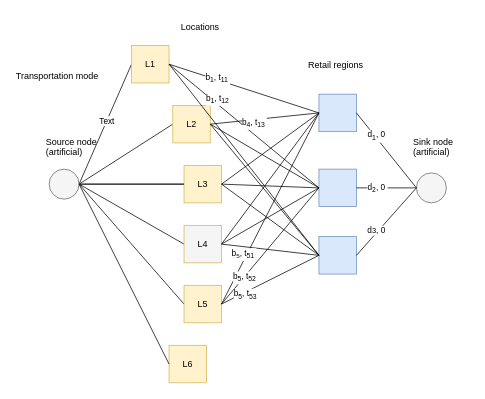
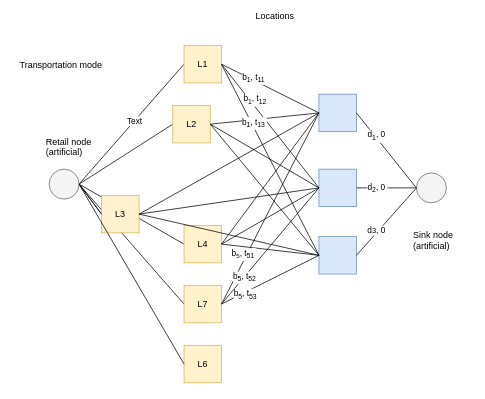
(231, 27) -> (306, 15)
(150, 64) -> (203, 64)
(338, 64) -> none
(57, 75) -> (60, 64)
(255, 123) -> (255, 123)
(72, 142) -> (70, 142)
(439, 147) -> (439, 240)
(203, 184) -> (120, 214)
(203, 244) -> (203, 244)
(203, 304) -> (203, 304)
(188, 364) -> (203, 364)
